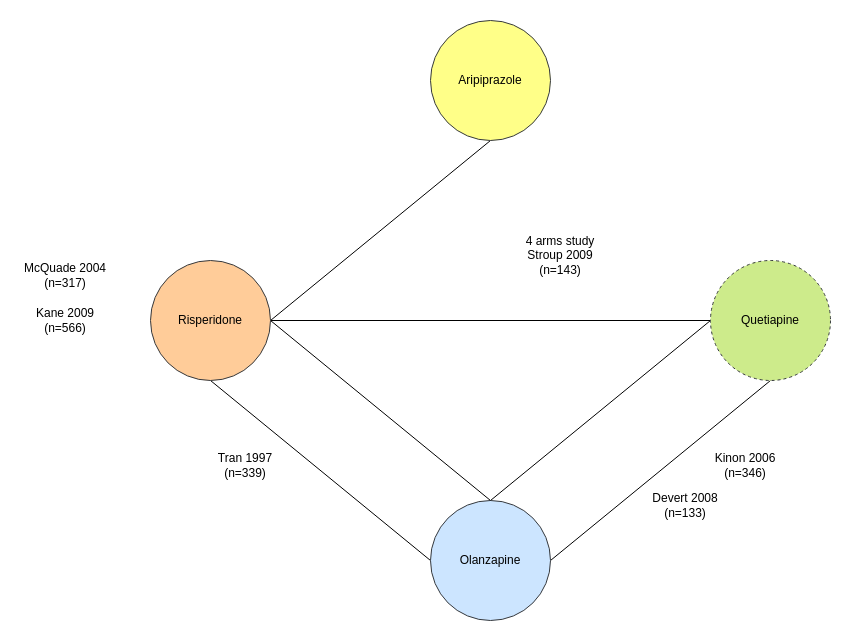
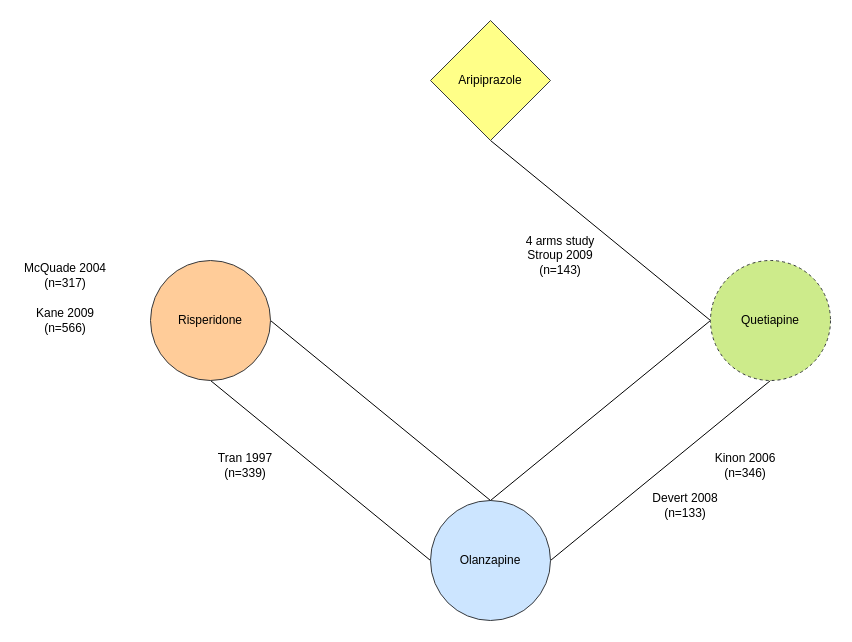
(491, 81) -> (491, 81)
(381, 230) -> none
(491, 321) -> (601, 231)
